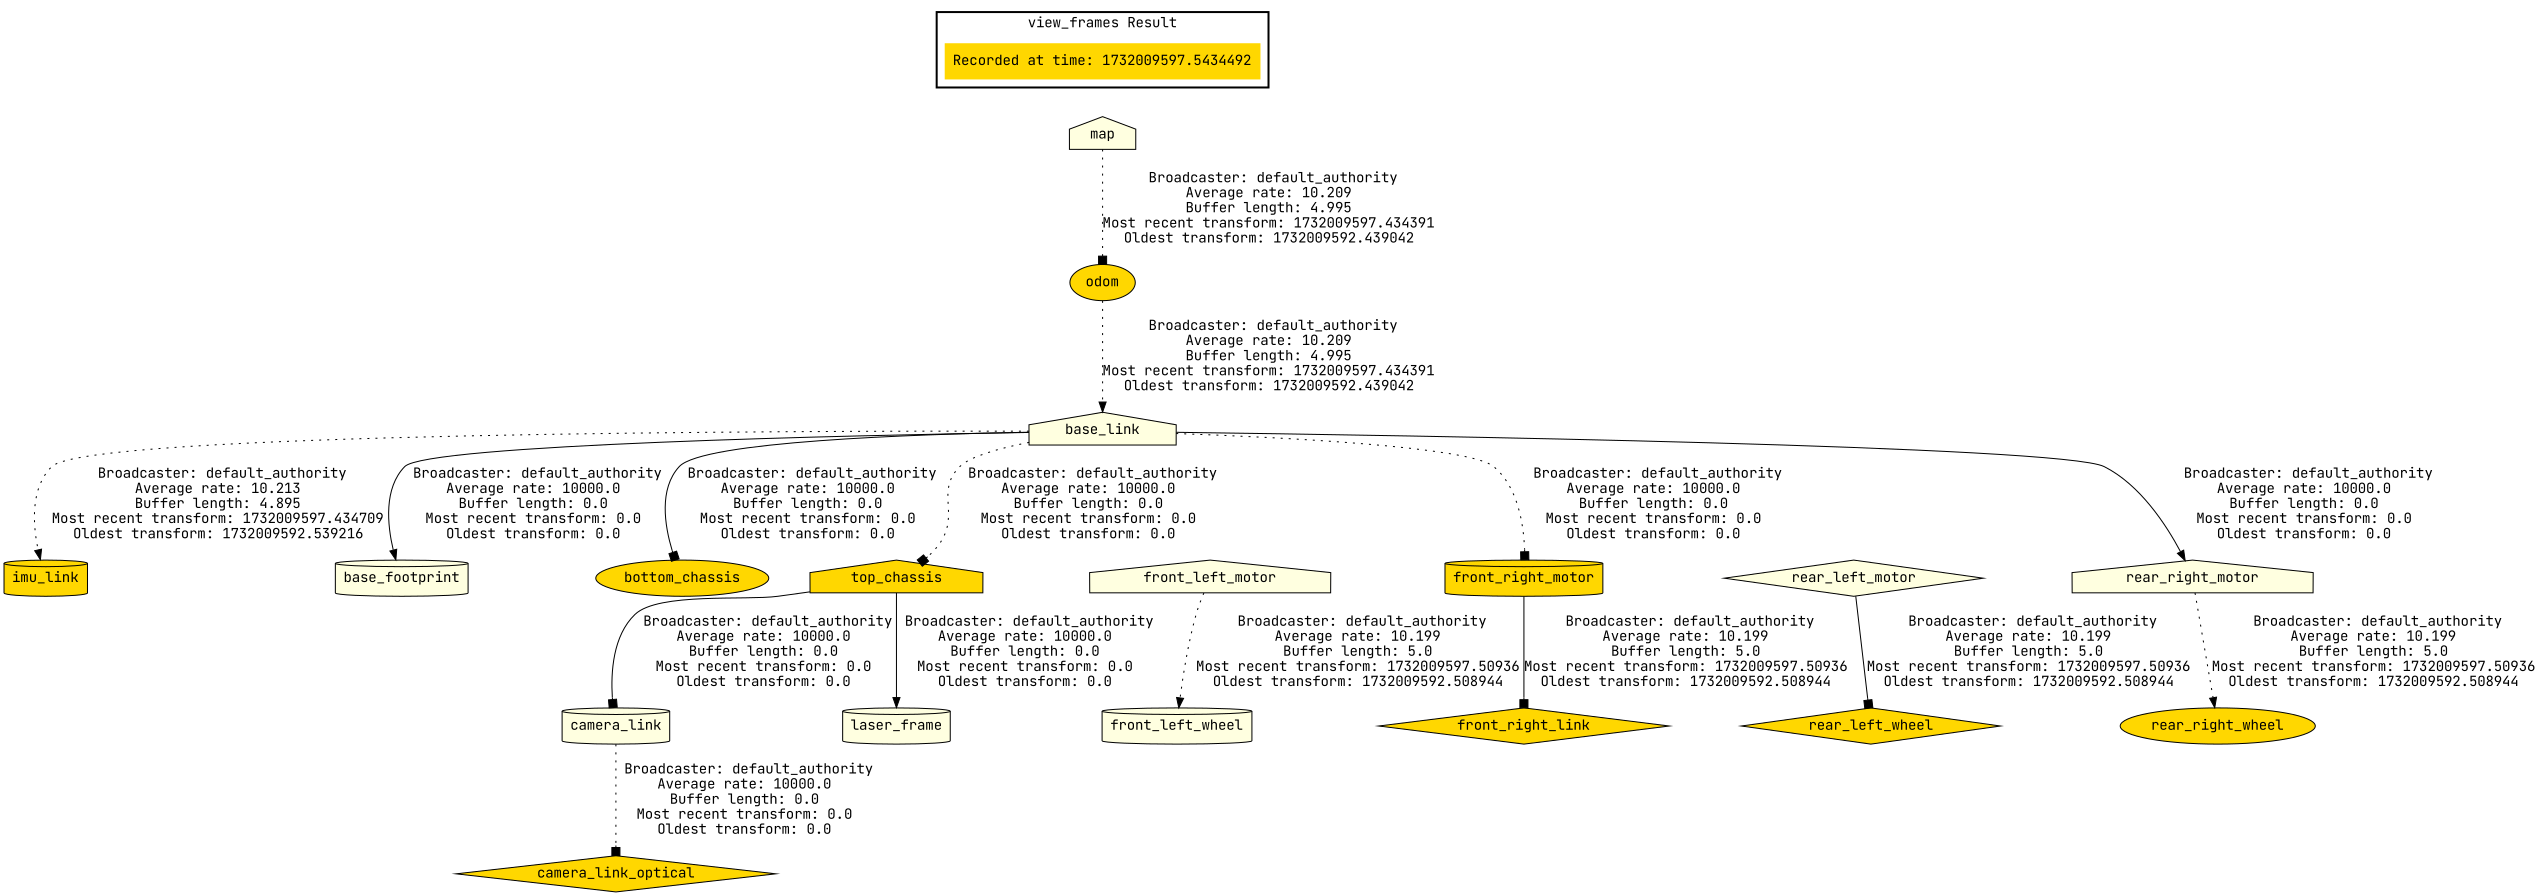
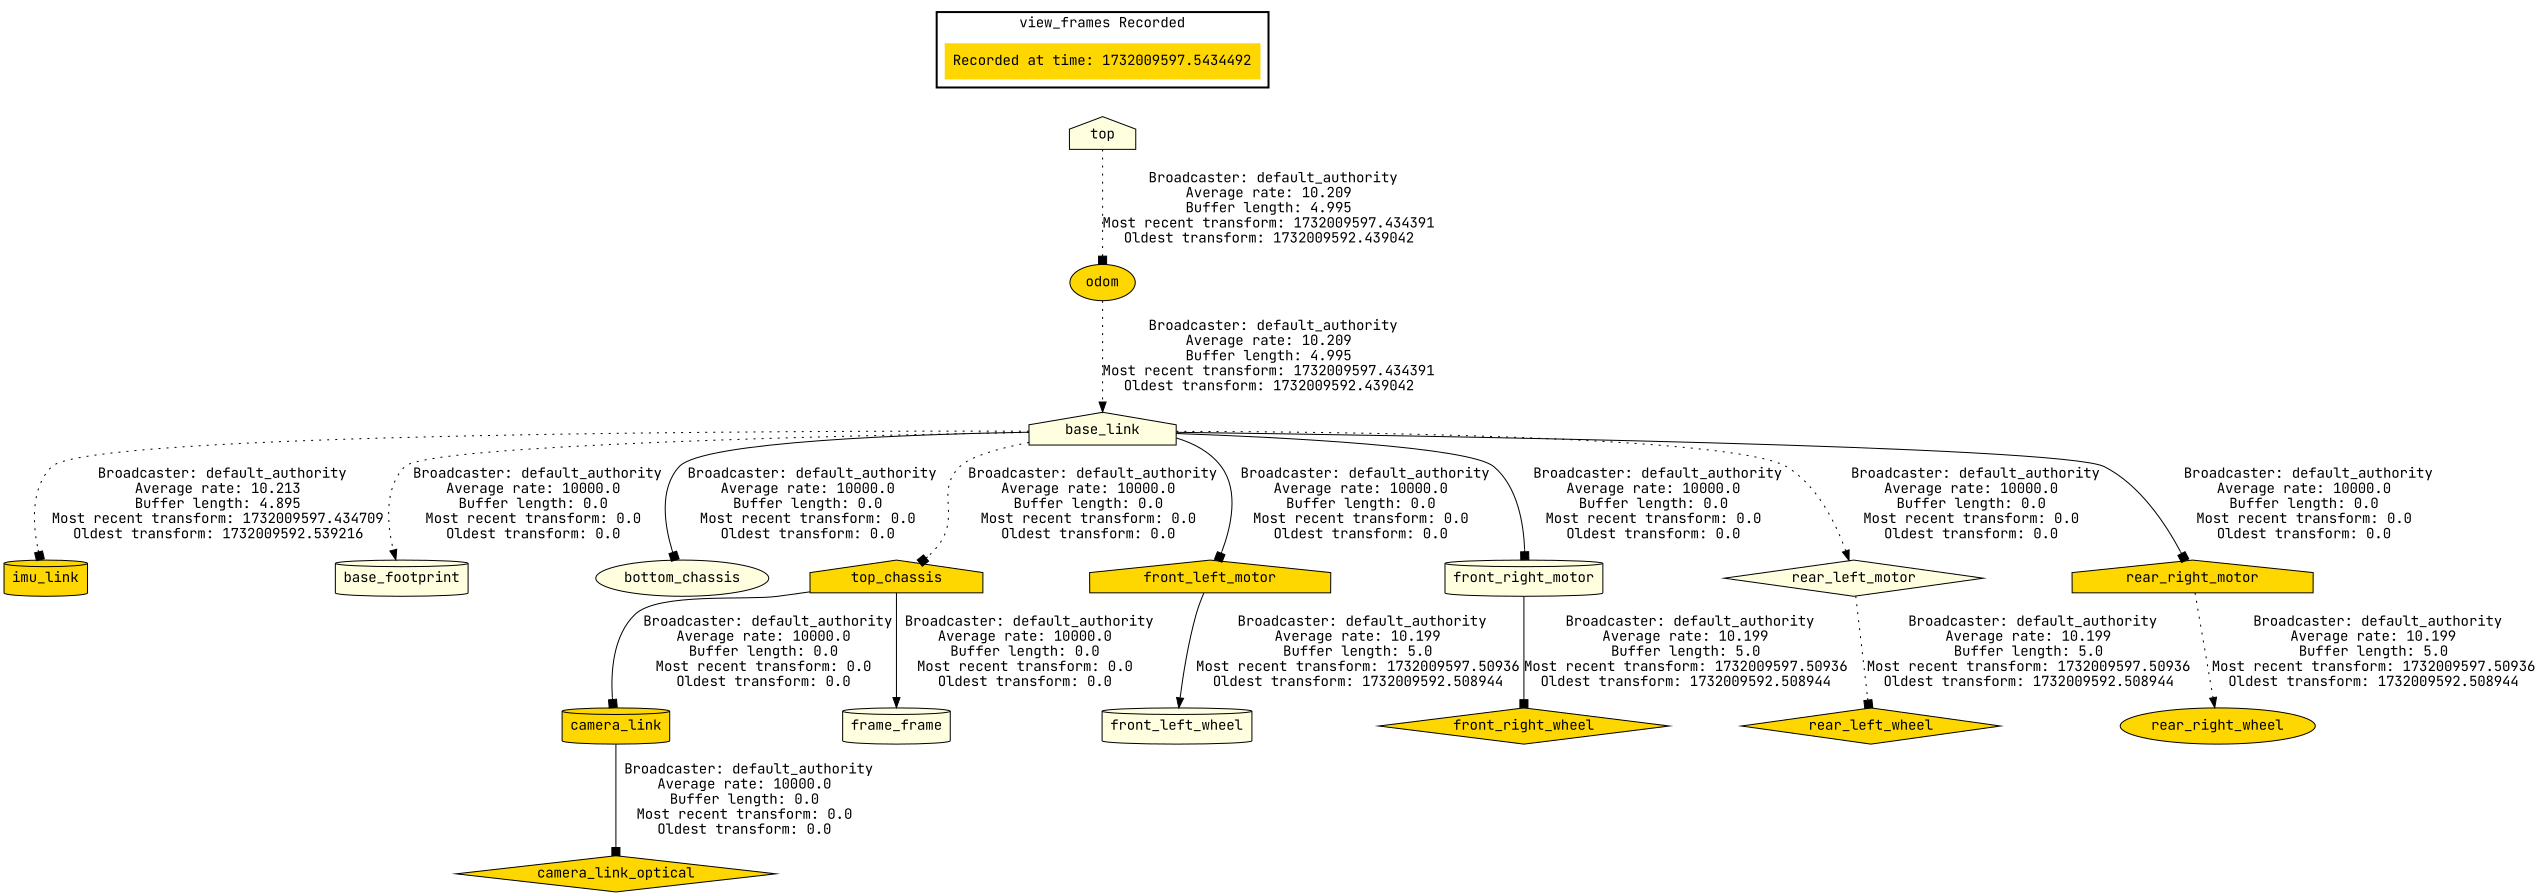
(1103, 24) -> (1103, 24)
(1103, 135) -> (1103, 135)
(496, 435) -> (496, 435)
(672, 442) -> (672, 442)
(1699, 443) -> (1699, 443)
(1382, 446) -> (1382, 446)
none -> (1696, 449)
none -> (1229, 482)
(682, 578) -> (682, 578)
(1210, 578) -> (1210, 578)
(1524, 578) -> (1524, 578)
(2193, 578) -> (2193, 578)
(1189, 645) -> (1189, 645)
(1862, 647) -> (1862, 647)
(616, 726) -> (616, 726)
(896, 726) -> (896, 726)
(1524, 726) -> (1524, 726)
(616, 795) -> (616, 795)
